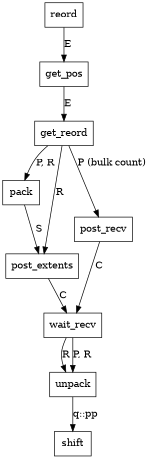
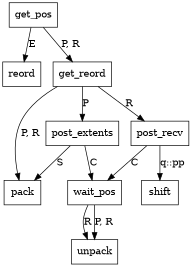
(64, 41) -> (28, 41)
(68, 104) -> (70, 45)
(112, 163) -> (129, 104)
(60, 193) -> (86, 104)
(31, 226) -> (55, 161)
(73, 325) -> (95, 193)
(73, 411) -> (160, 160)
